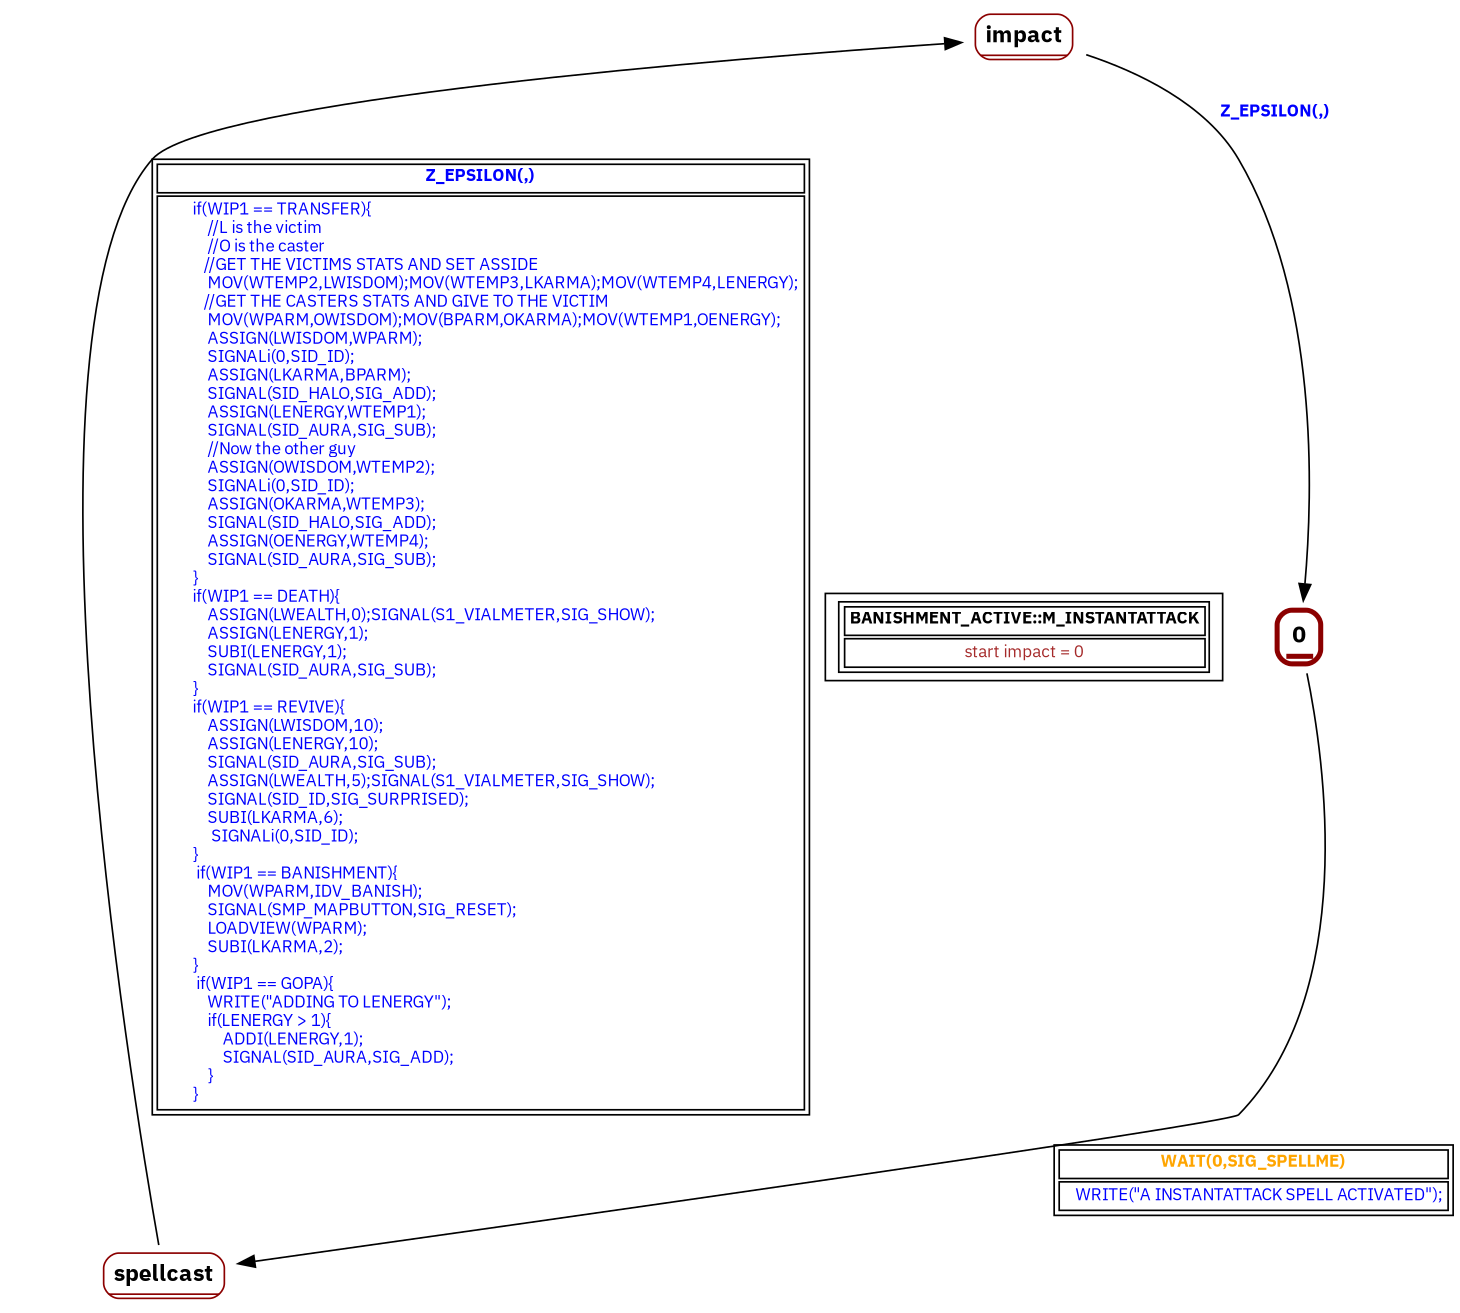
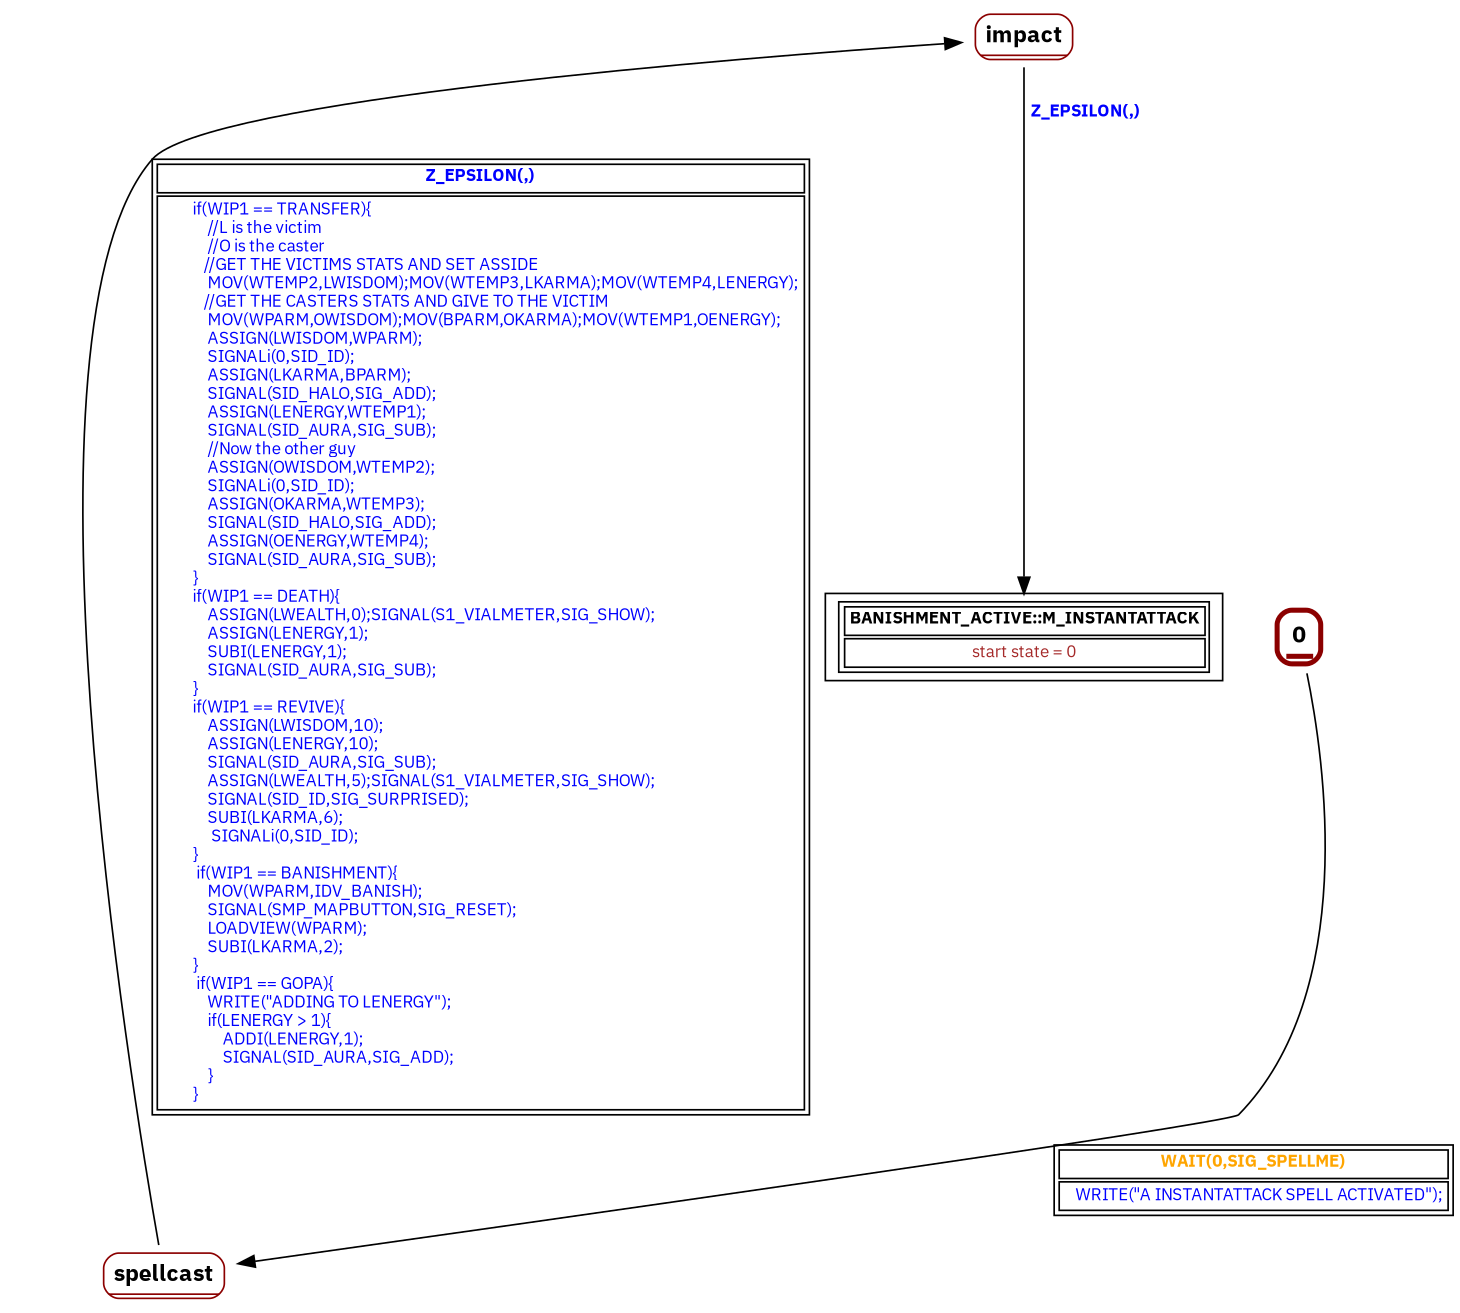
(1285, 274) -> (1024, 322)
(1025, 652) -> (1025, 652)
